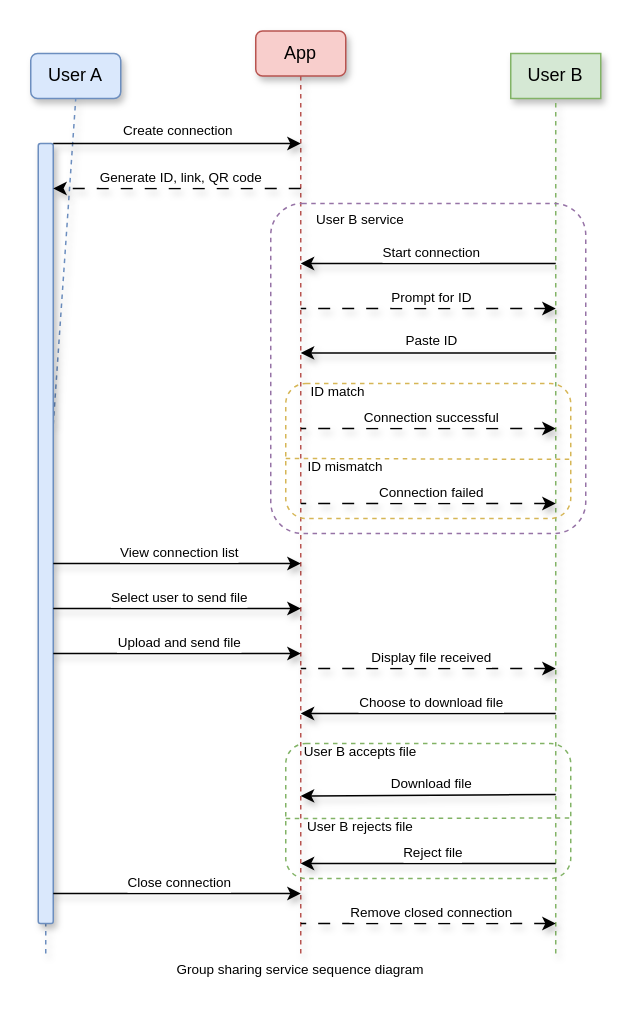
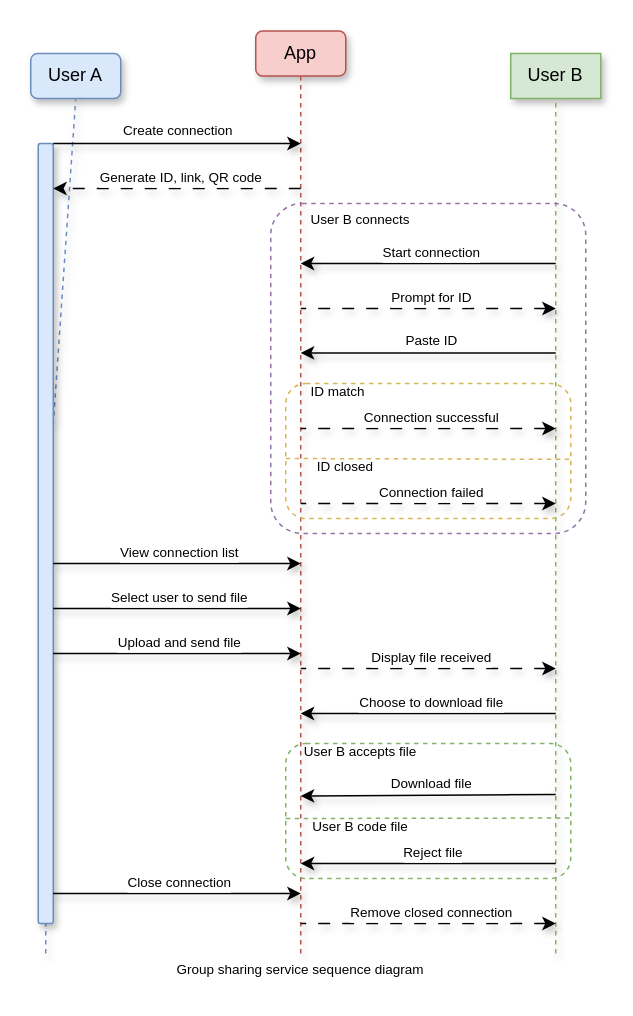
(361, 218) -> (361, 218)
(346, 466) -> (346, 466)
(361, 826) -> (361, 826)
